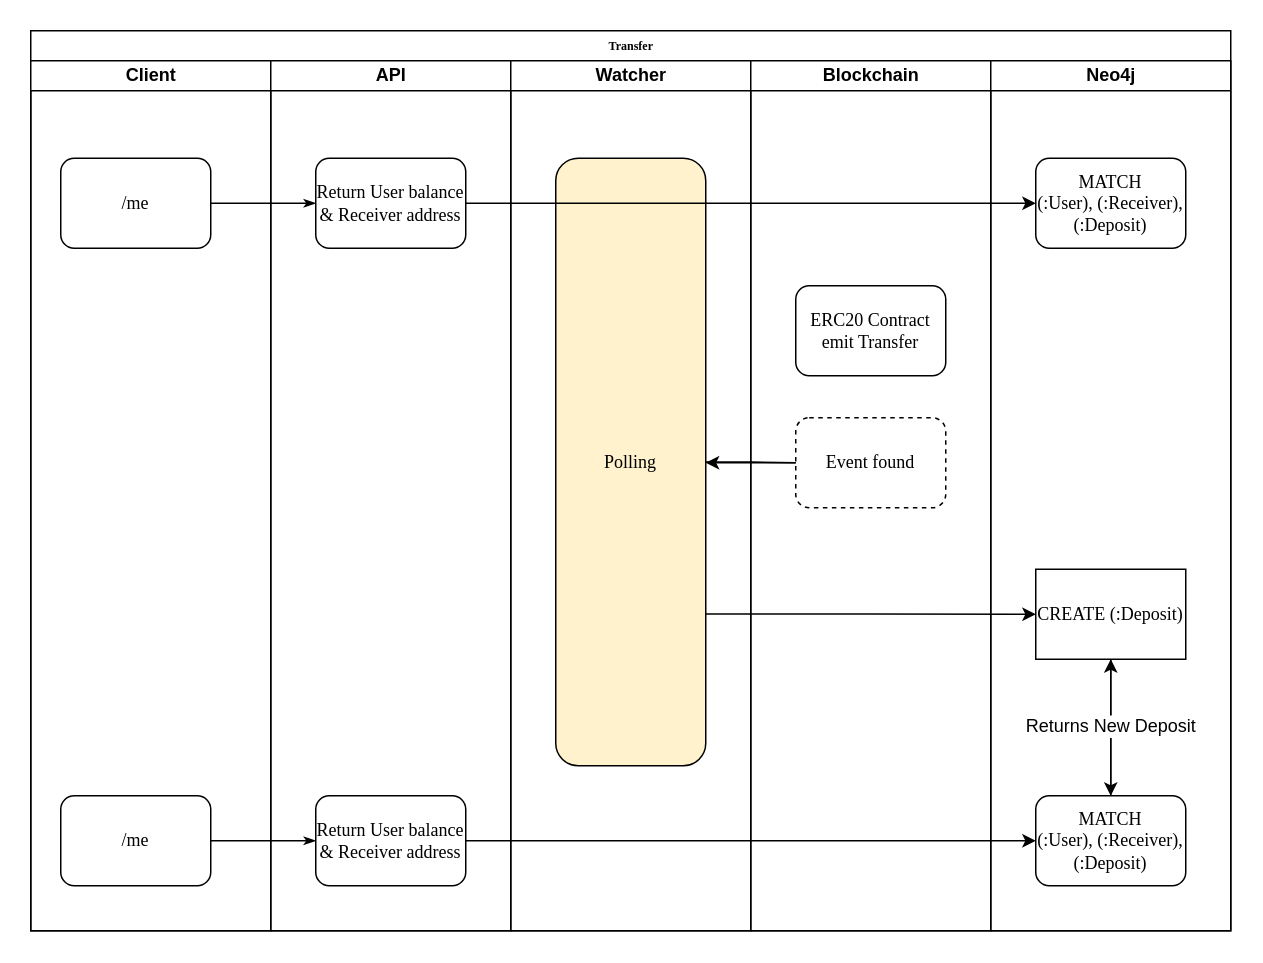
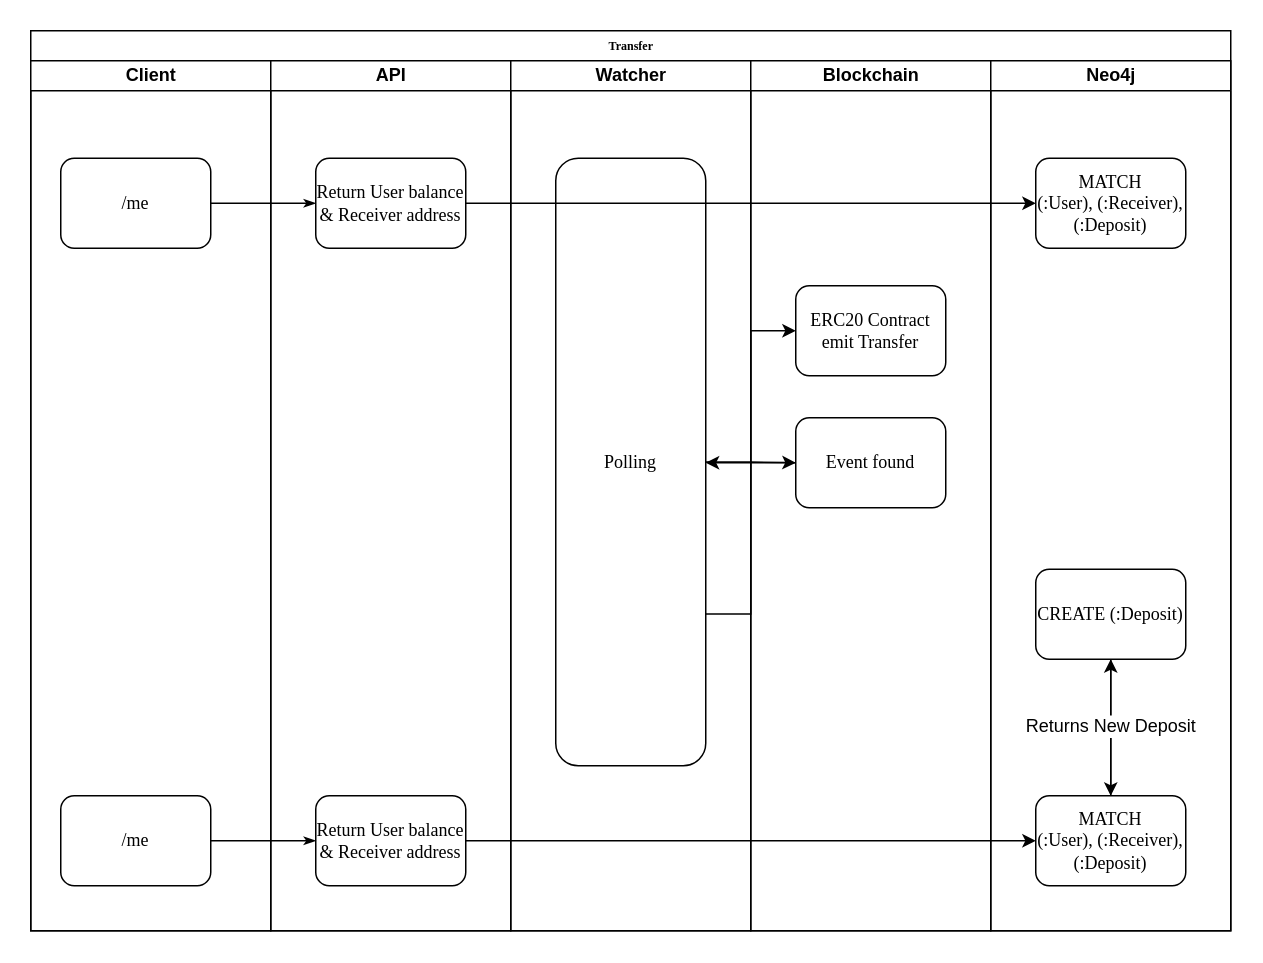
(631, 462) -> (631, 462)
(796, 463) -> (706, 462)
(871, 463) -> (871, 463)
(889, 614) -> (769, 331)
(1111, 614) -> (1111, 614)
